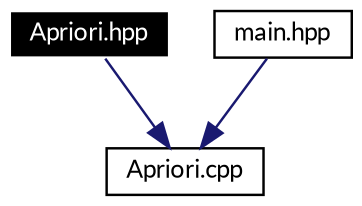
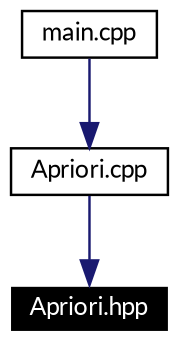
(283, 34) -> (89, 34)
(130, 93) -> (89, 228)
